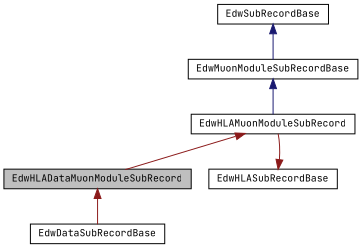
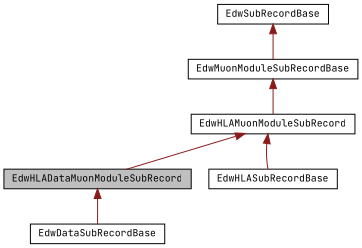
(273, 47) -> (273, 47)
(273, 102) -> (273, 102)
(280, 147) -> (267, 157)
